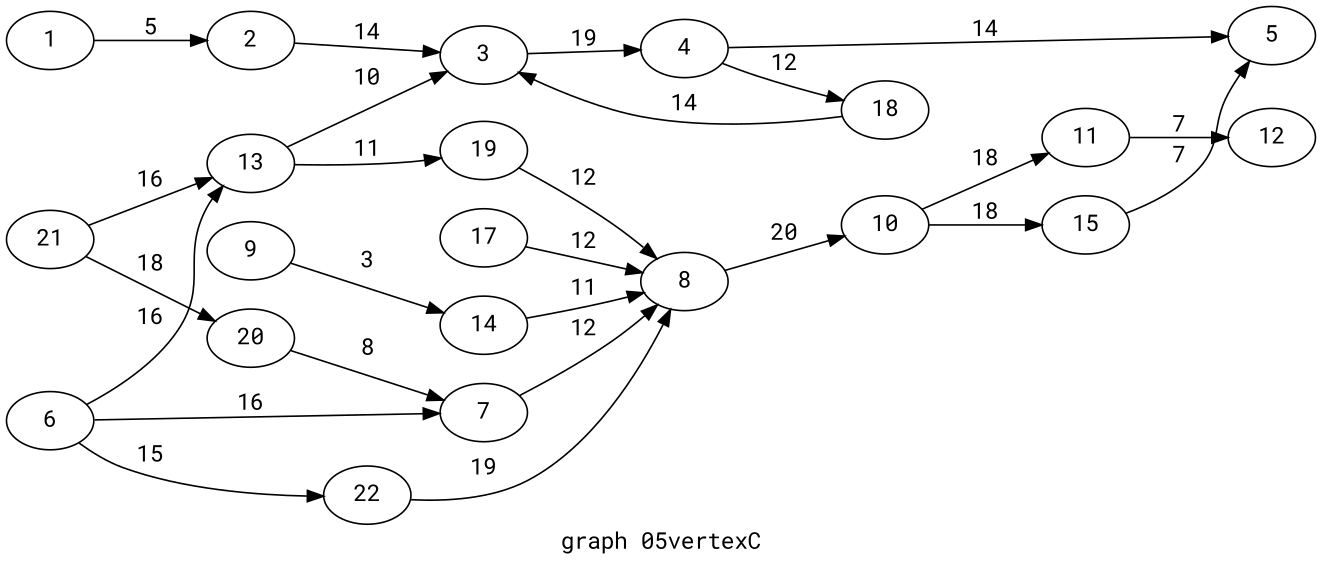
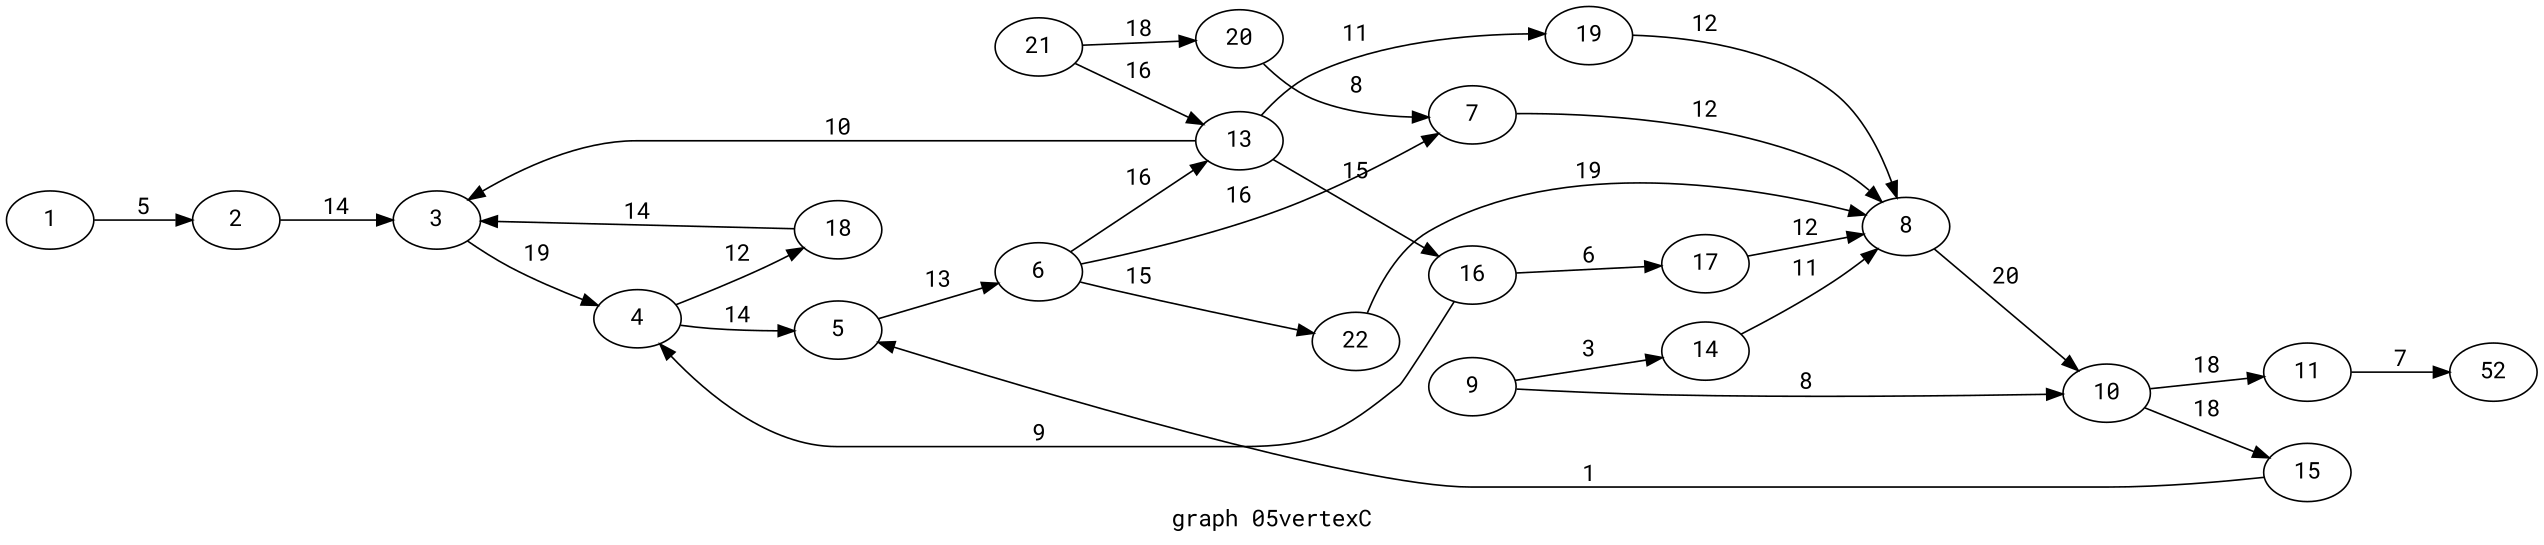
(1272, 138) -> (2493, 372)
(1179, 156) -> (1589, 475)
none -> (1472, 275)
none -> (931, 303)
none -> (1781, 396)
